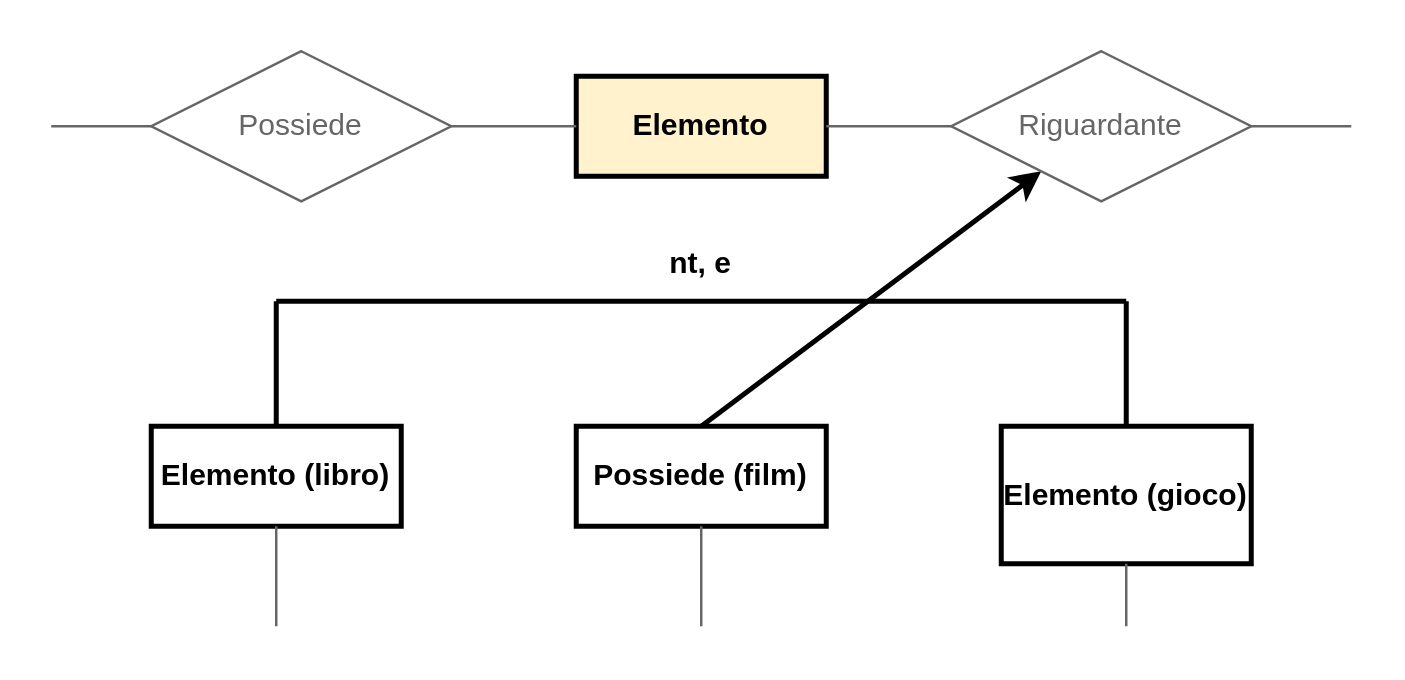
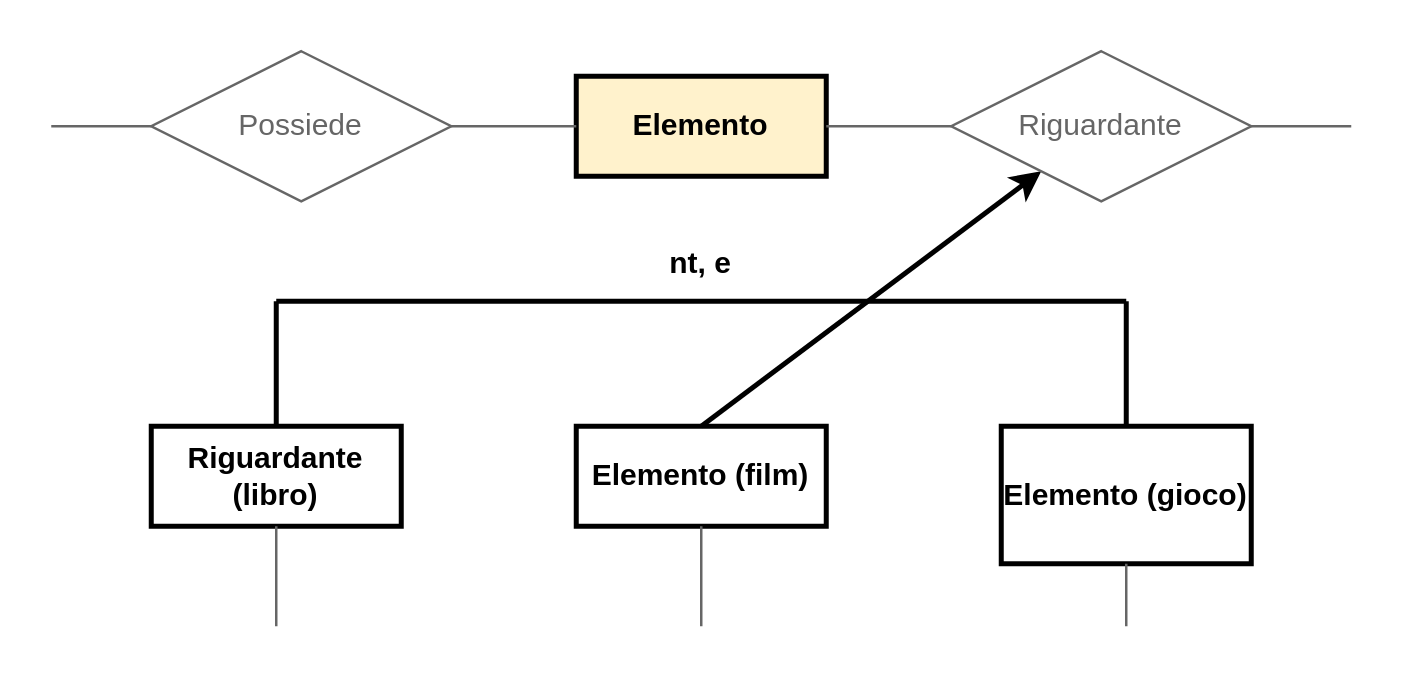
(276, 476) -> (276, 476)
(701, 476) -> (701, 476)
